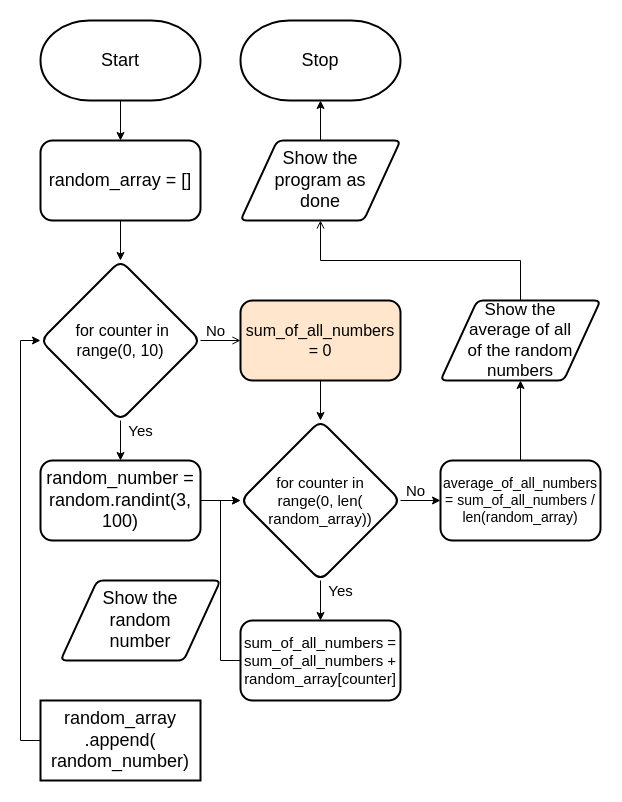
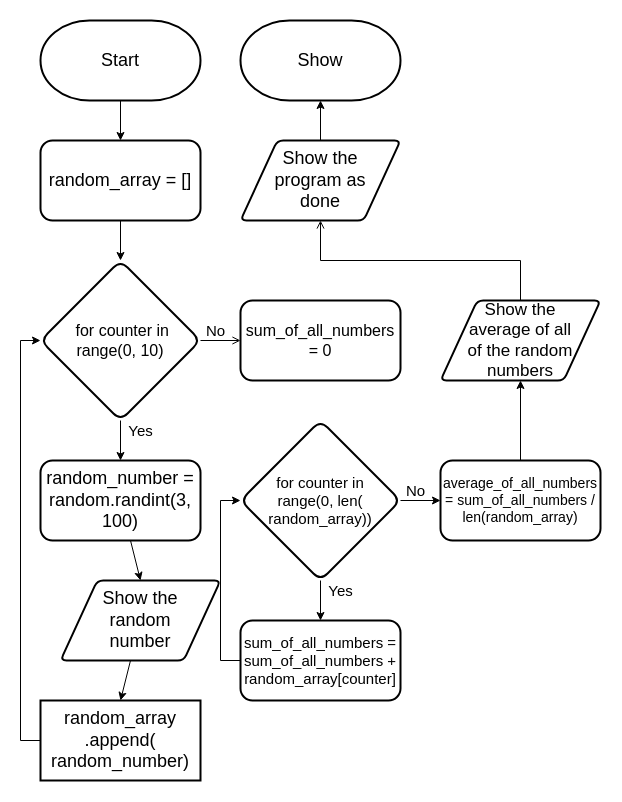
(321, 61) -> (321, 61)
(321, 341) -> (321, 341)
(321, 397) -> none
(209, 501) -> (135, 557)
none -> (126, 677)
